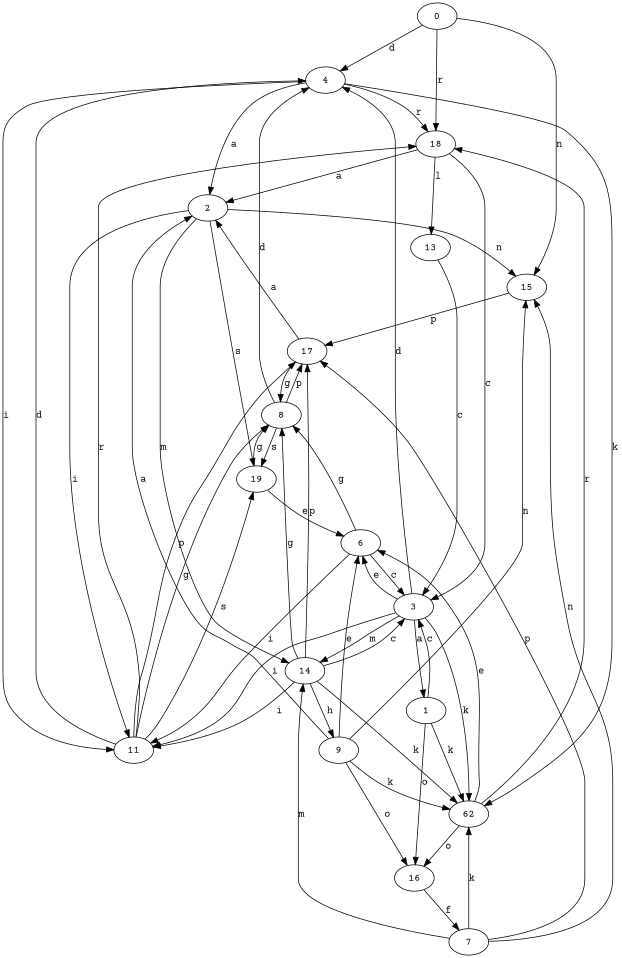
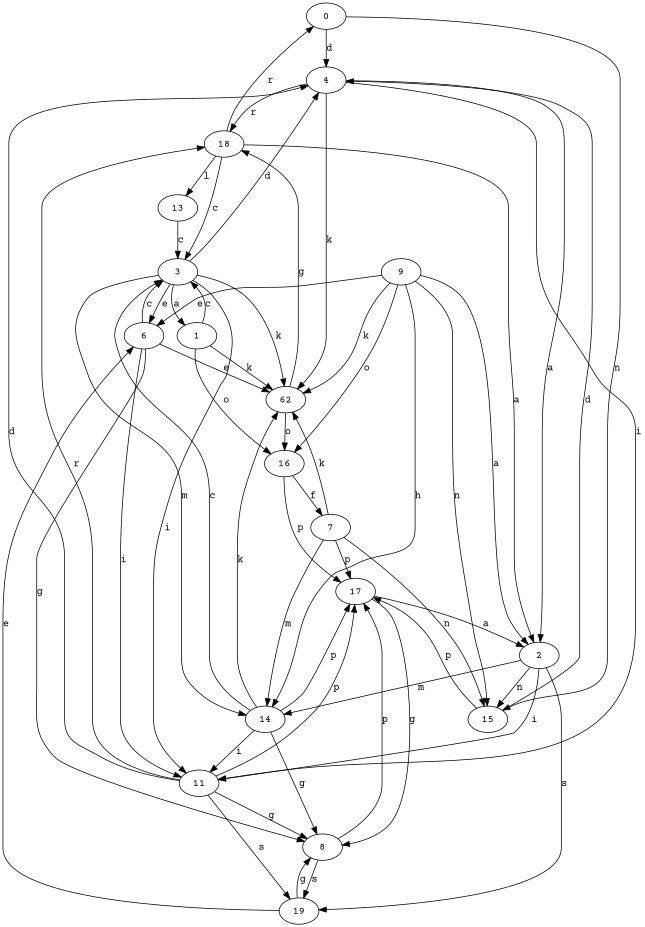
(436, 76) -> (260, 76)
(259, 239) -> (592, 317)
(587, 479) -> (302, 272)
none -> (295, 535)
(475, 659) -> (211, 367)
(320, 707) -> (415, 526)
